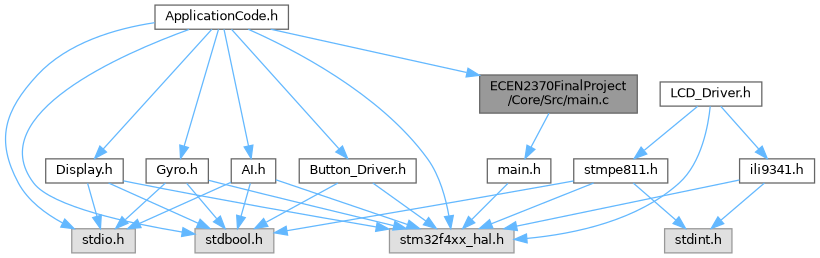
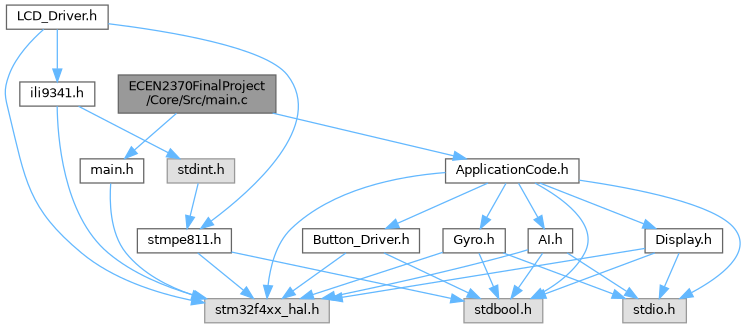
(369, 51) -> (363, 134)
(661, 207) -> (194, 200)
